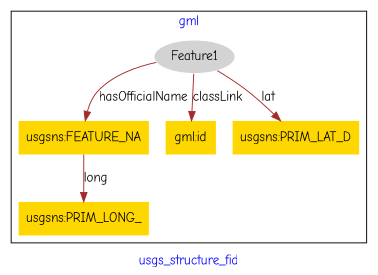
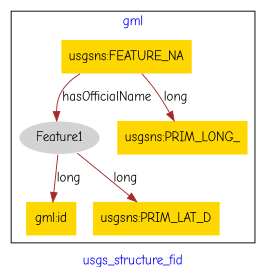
(115, 78) -> (63, 89)
(218, 97) -> (69, 178)
(268, 97) -> (126, 178)
